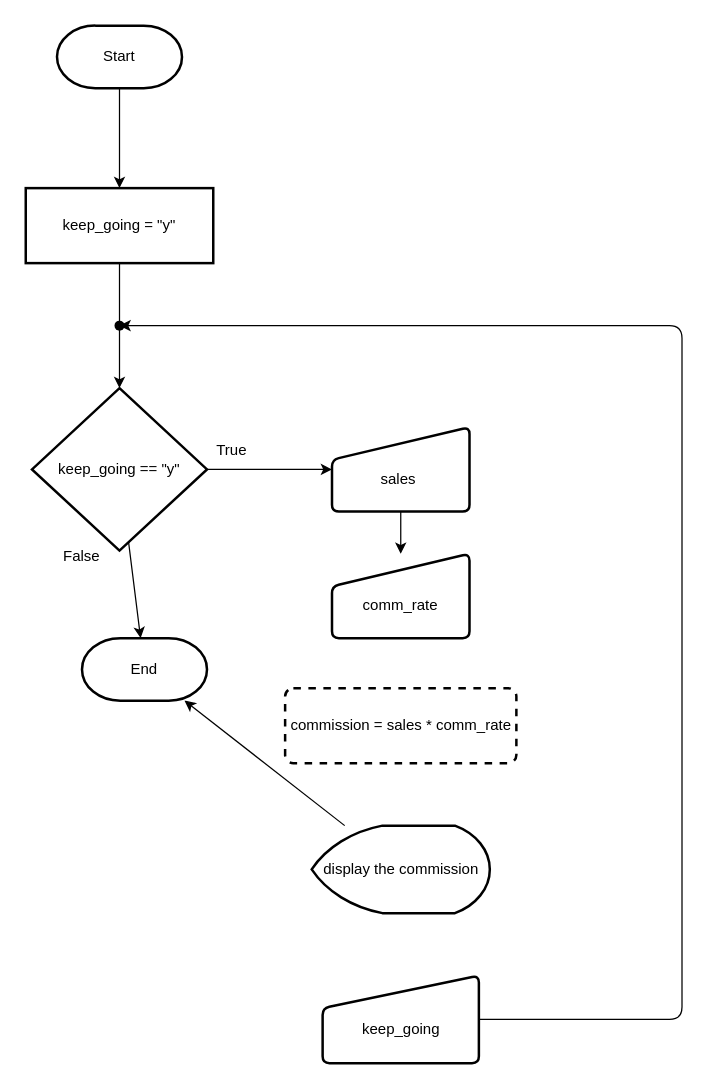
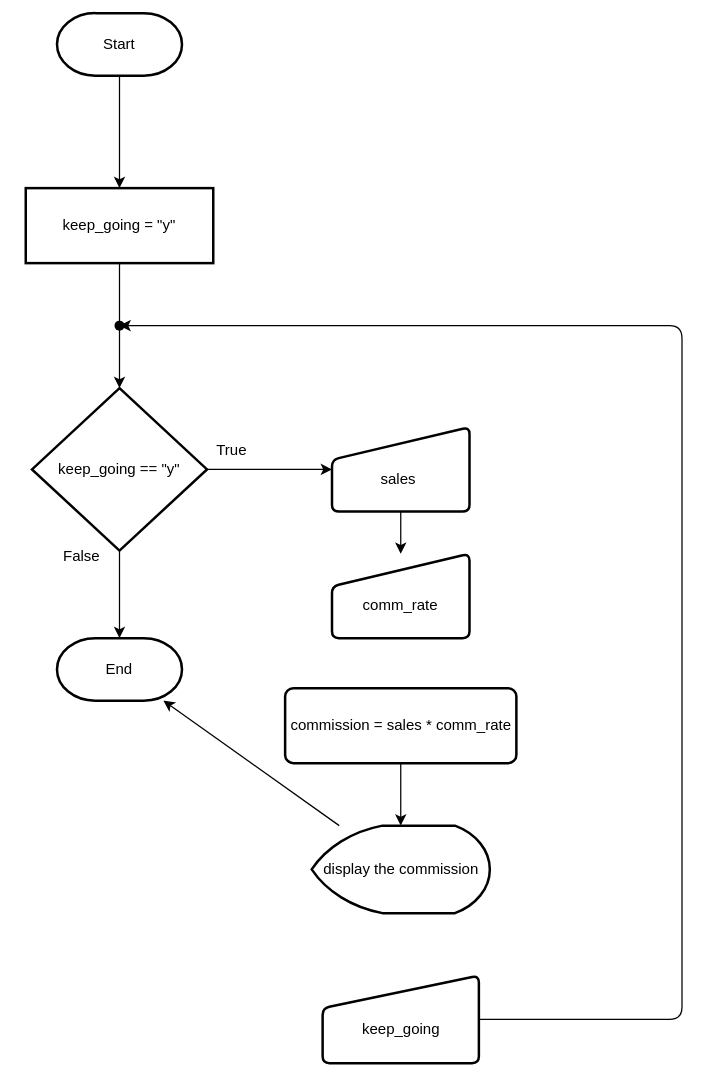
(119, 57) -> (119, 44)
(144, 669) -> (119, 669)
(401, 726) -> (401, 726)
none -> (401, 790)
